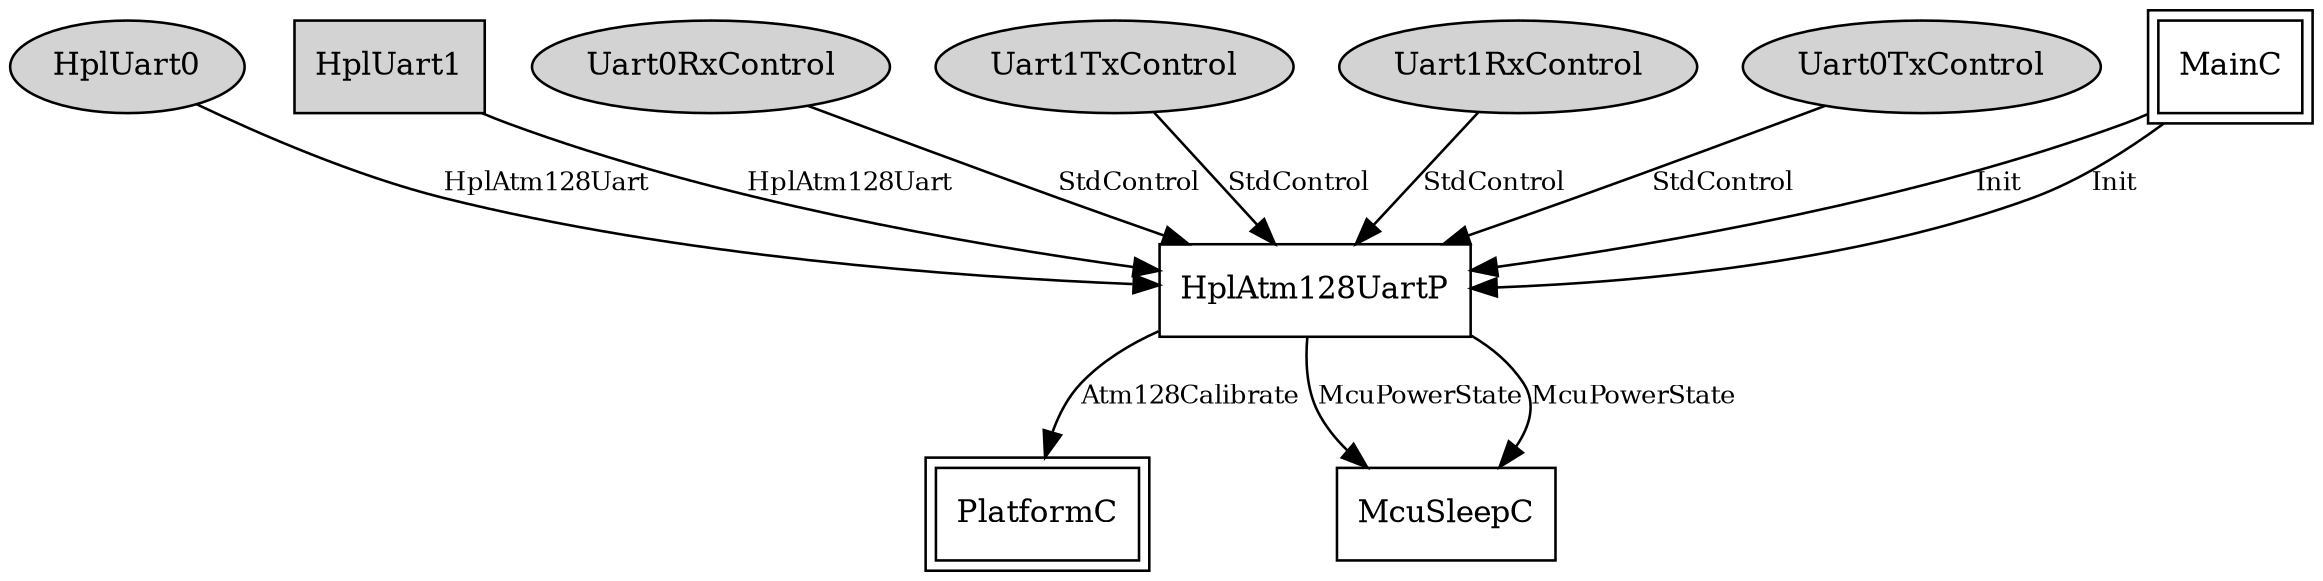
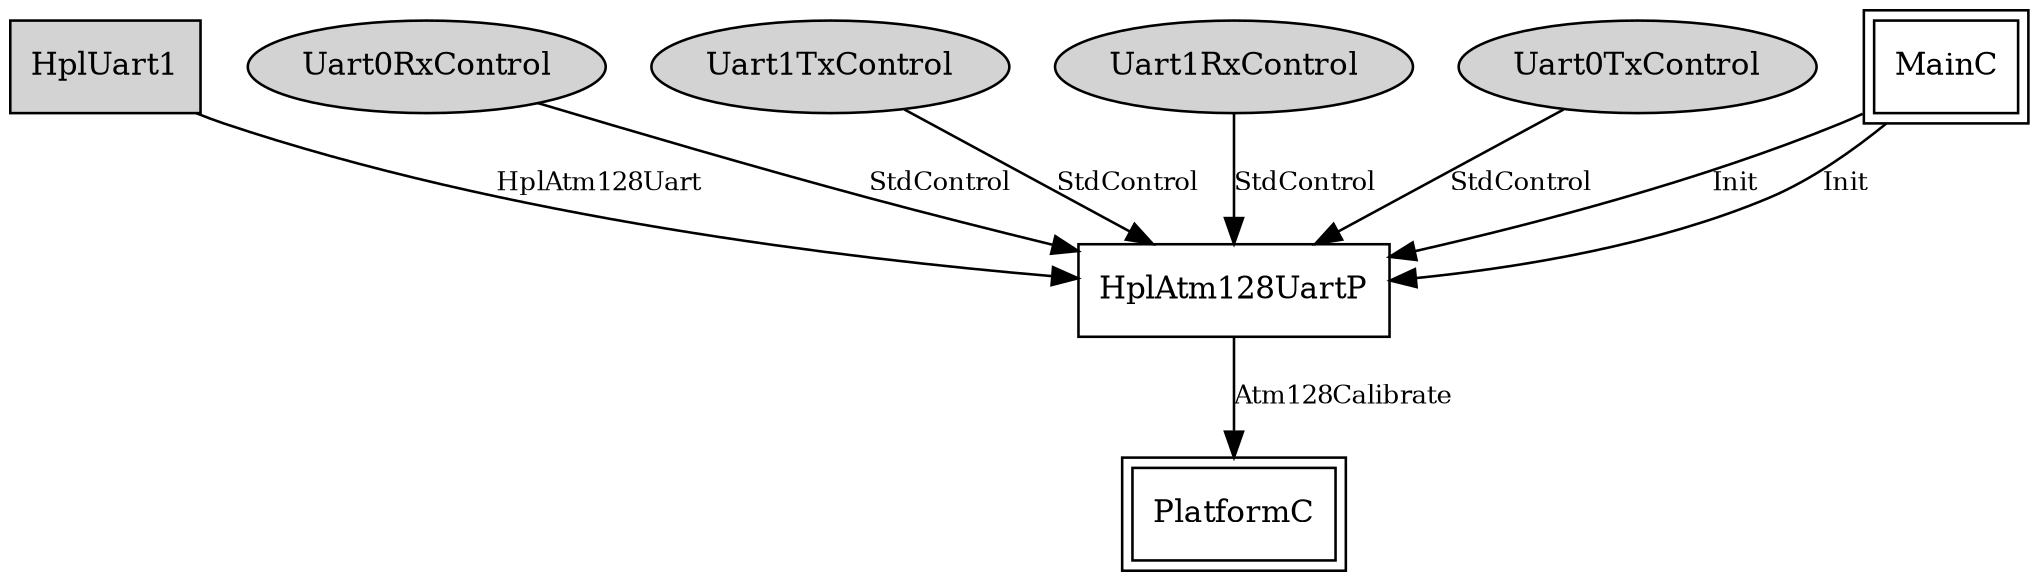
(127, 67) -> none
(1446, 514) -> none
